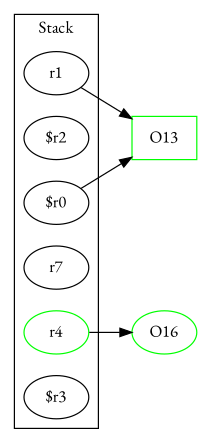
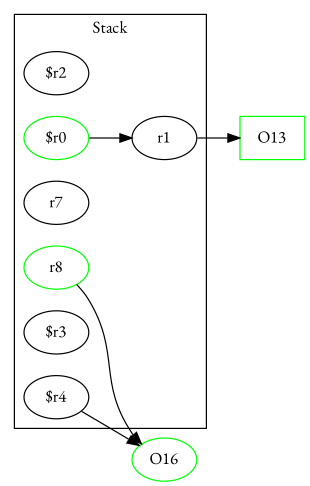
(106, 173) -> (105, 138)
(56, 203) -> (56, 138)
(56, 332) -> (56, 268)
none -> (56, 397)
